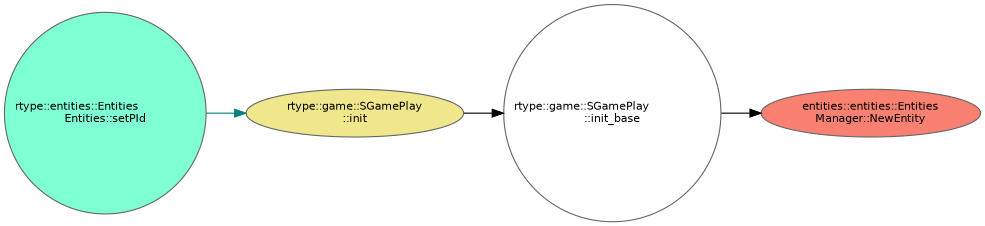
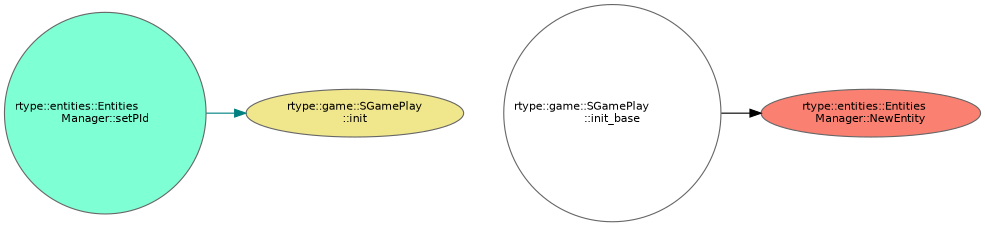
(105, 113) -> (105, 113)
(478, 113) -> none
(871, 113) -> (871, 113)
